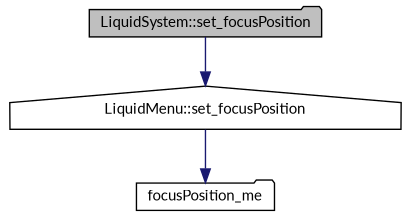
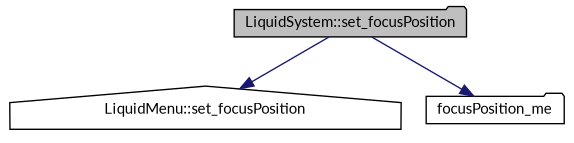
(205, 149) -> (417, 63)
